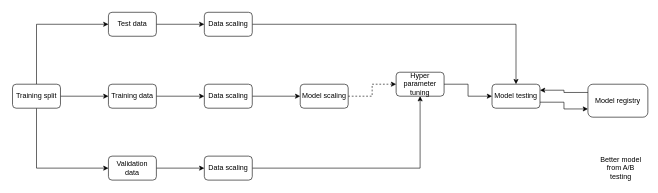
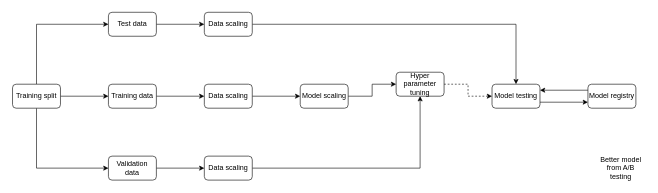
(468, 87) -> (468, 87)
(372, 93) -> (372, 93)
(618, 101) -> (612, 96)
